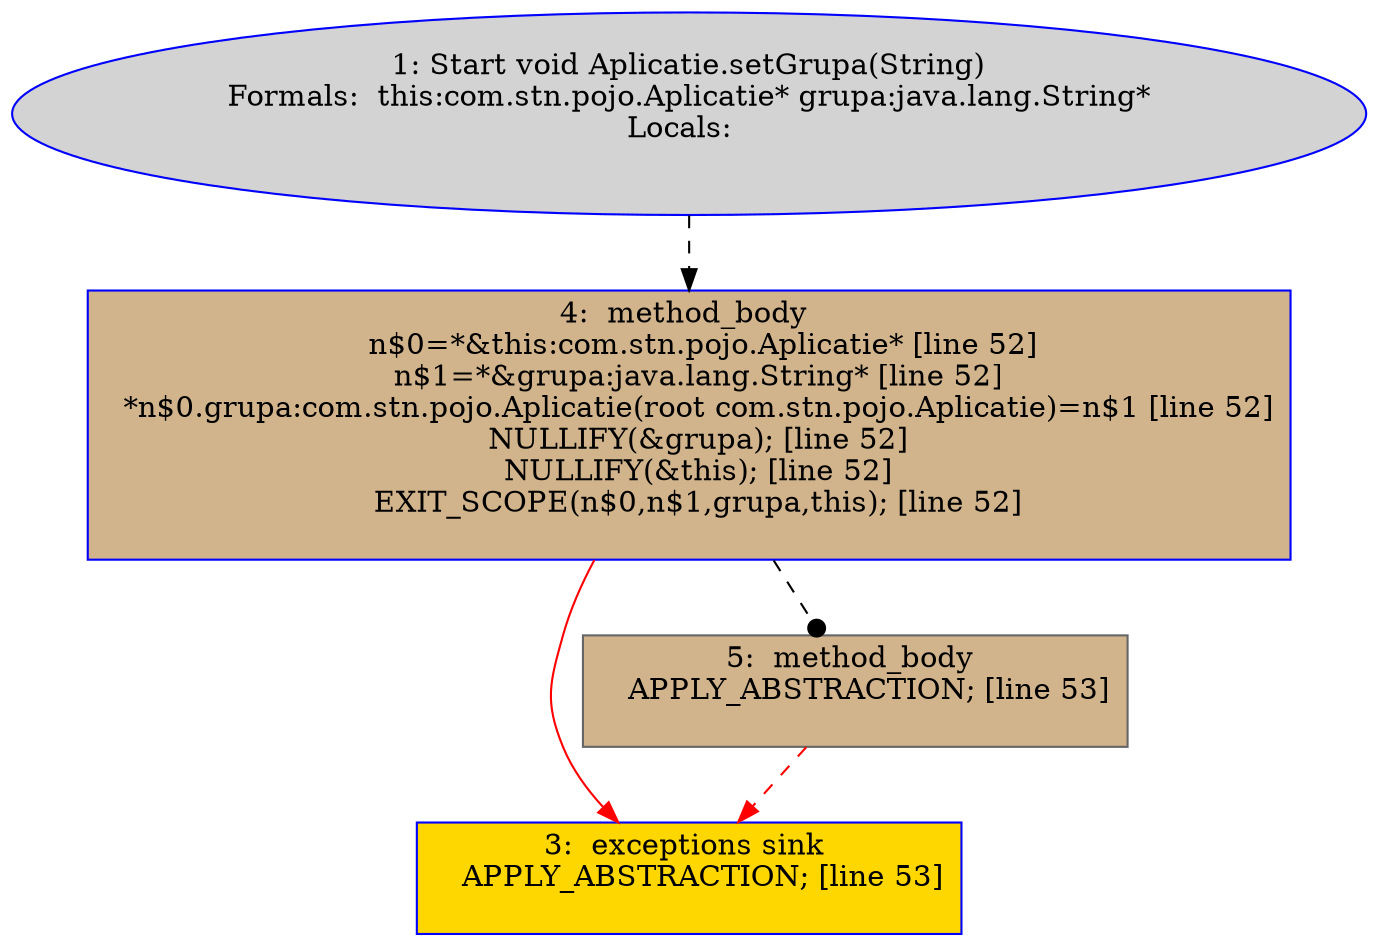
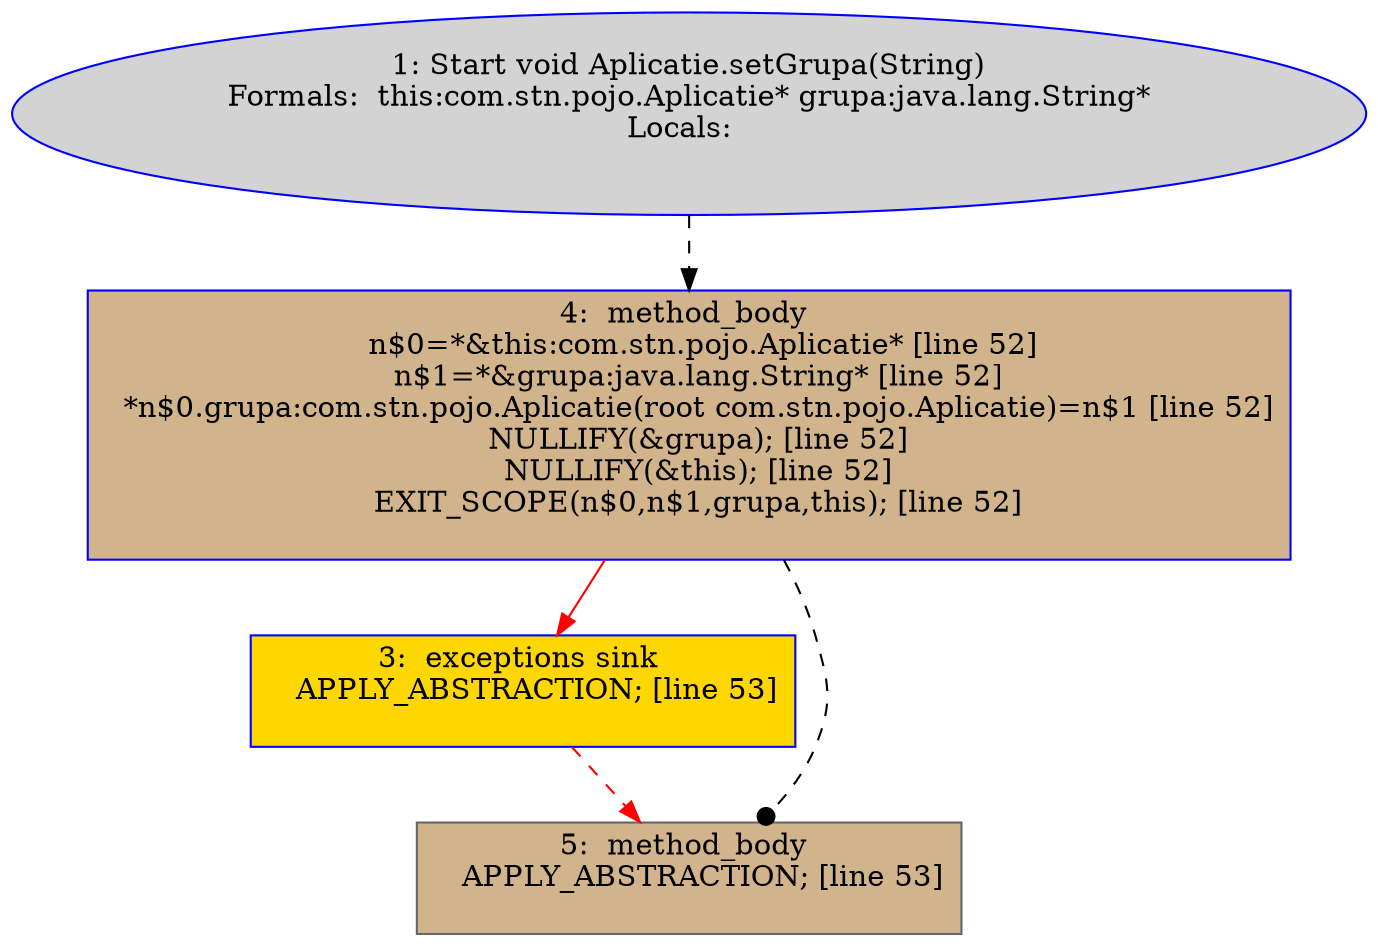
(780, 777) -> (599, 777)
